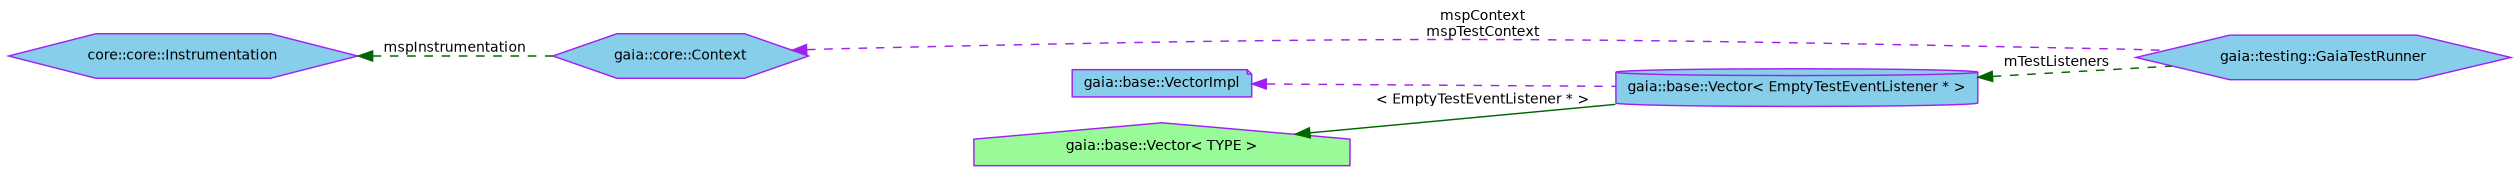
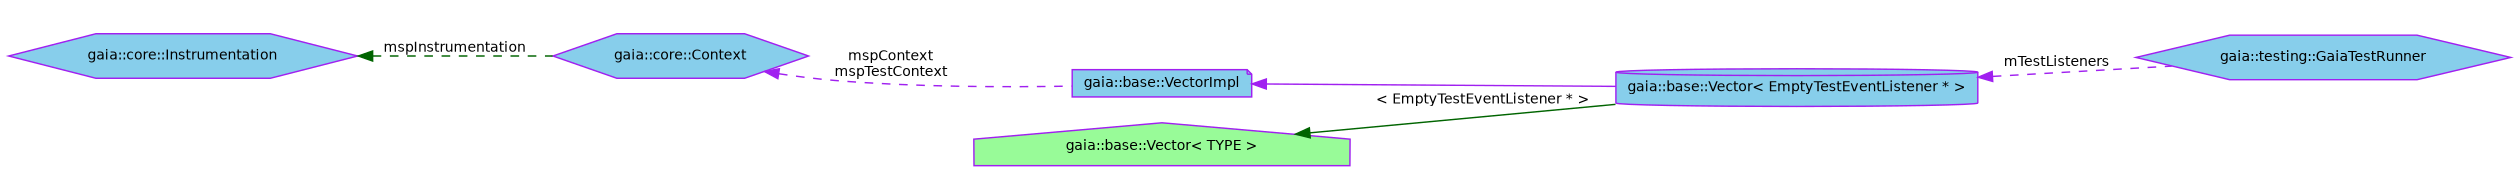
(1486, 40) -> (925, 85)
(183, 56) -> (183, 56)
(2082, 71) -> (2082, 71)
(1441, 85) -> (1441, 85)
